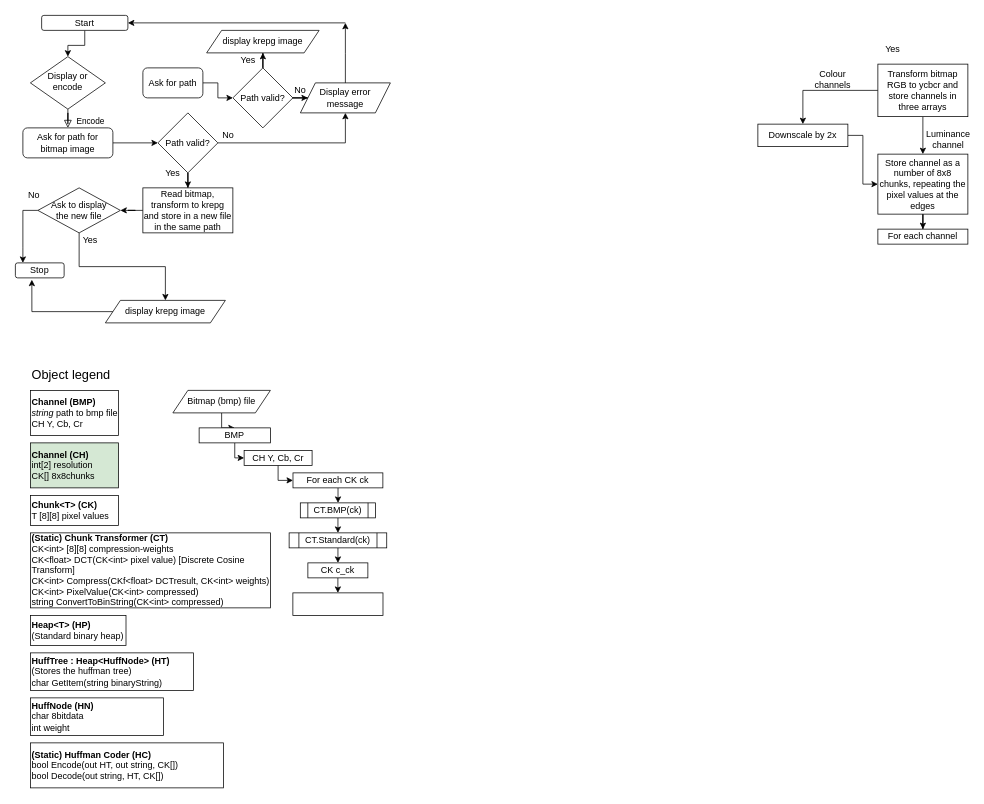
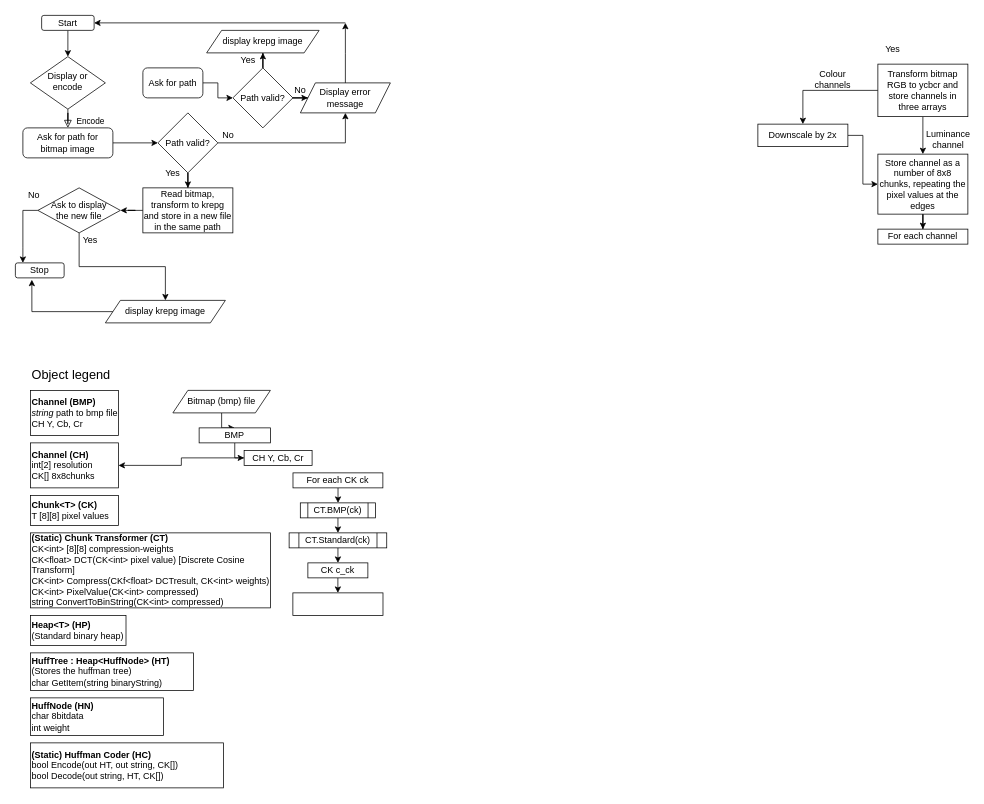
(85, 23) -> (68, 23)
(74, 465) -> (74, 465)
(282, 480) -> (157, 465)
